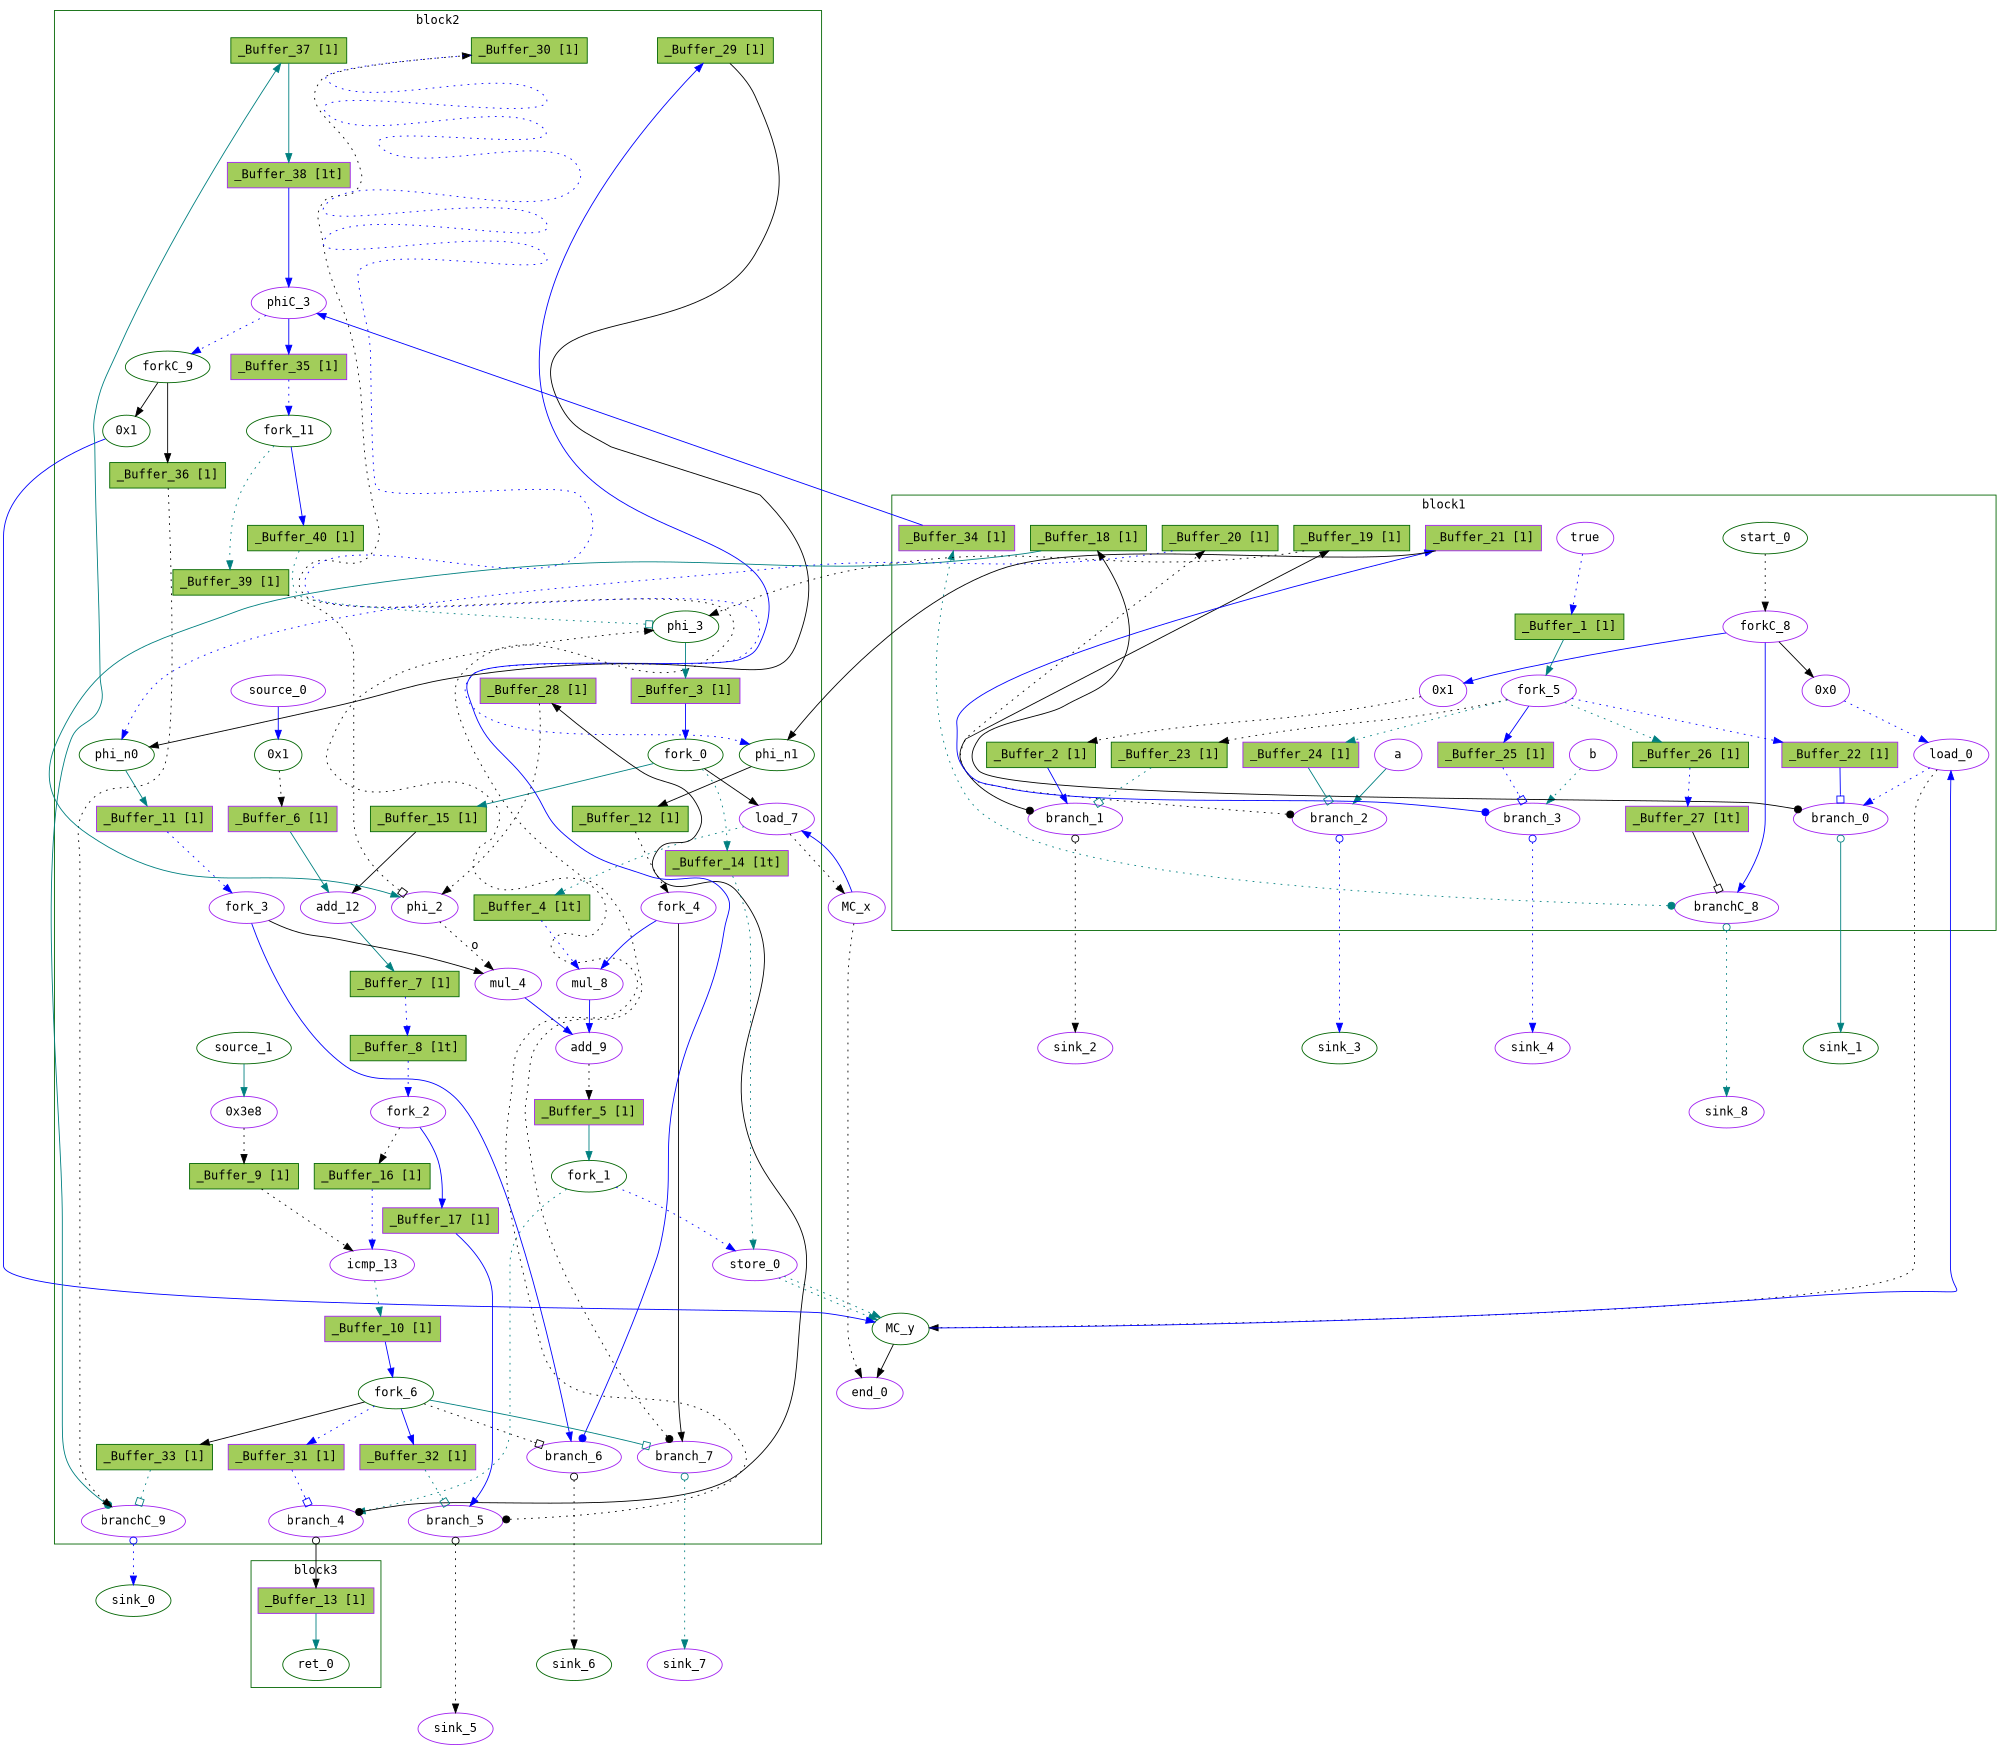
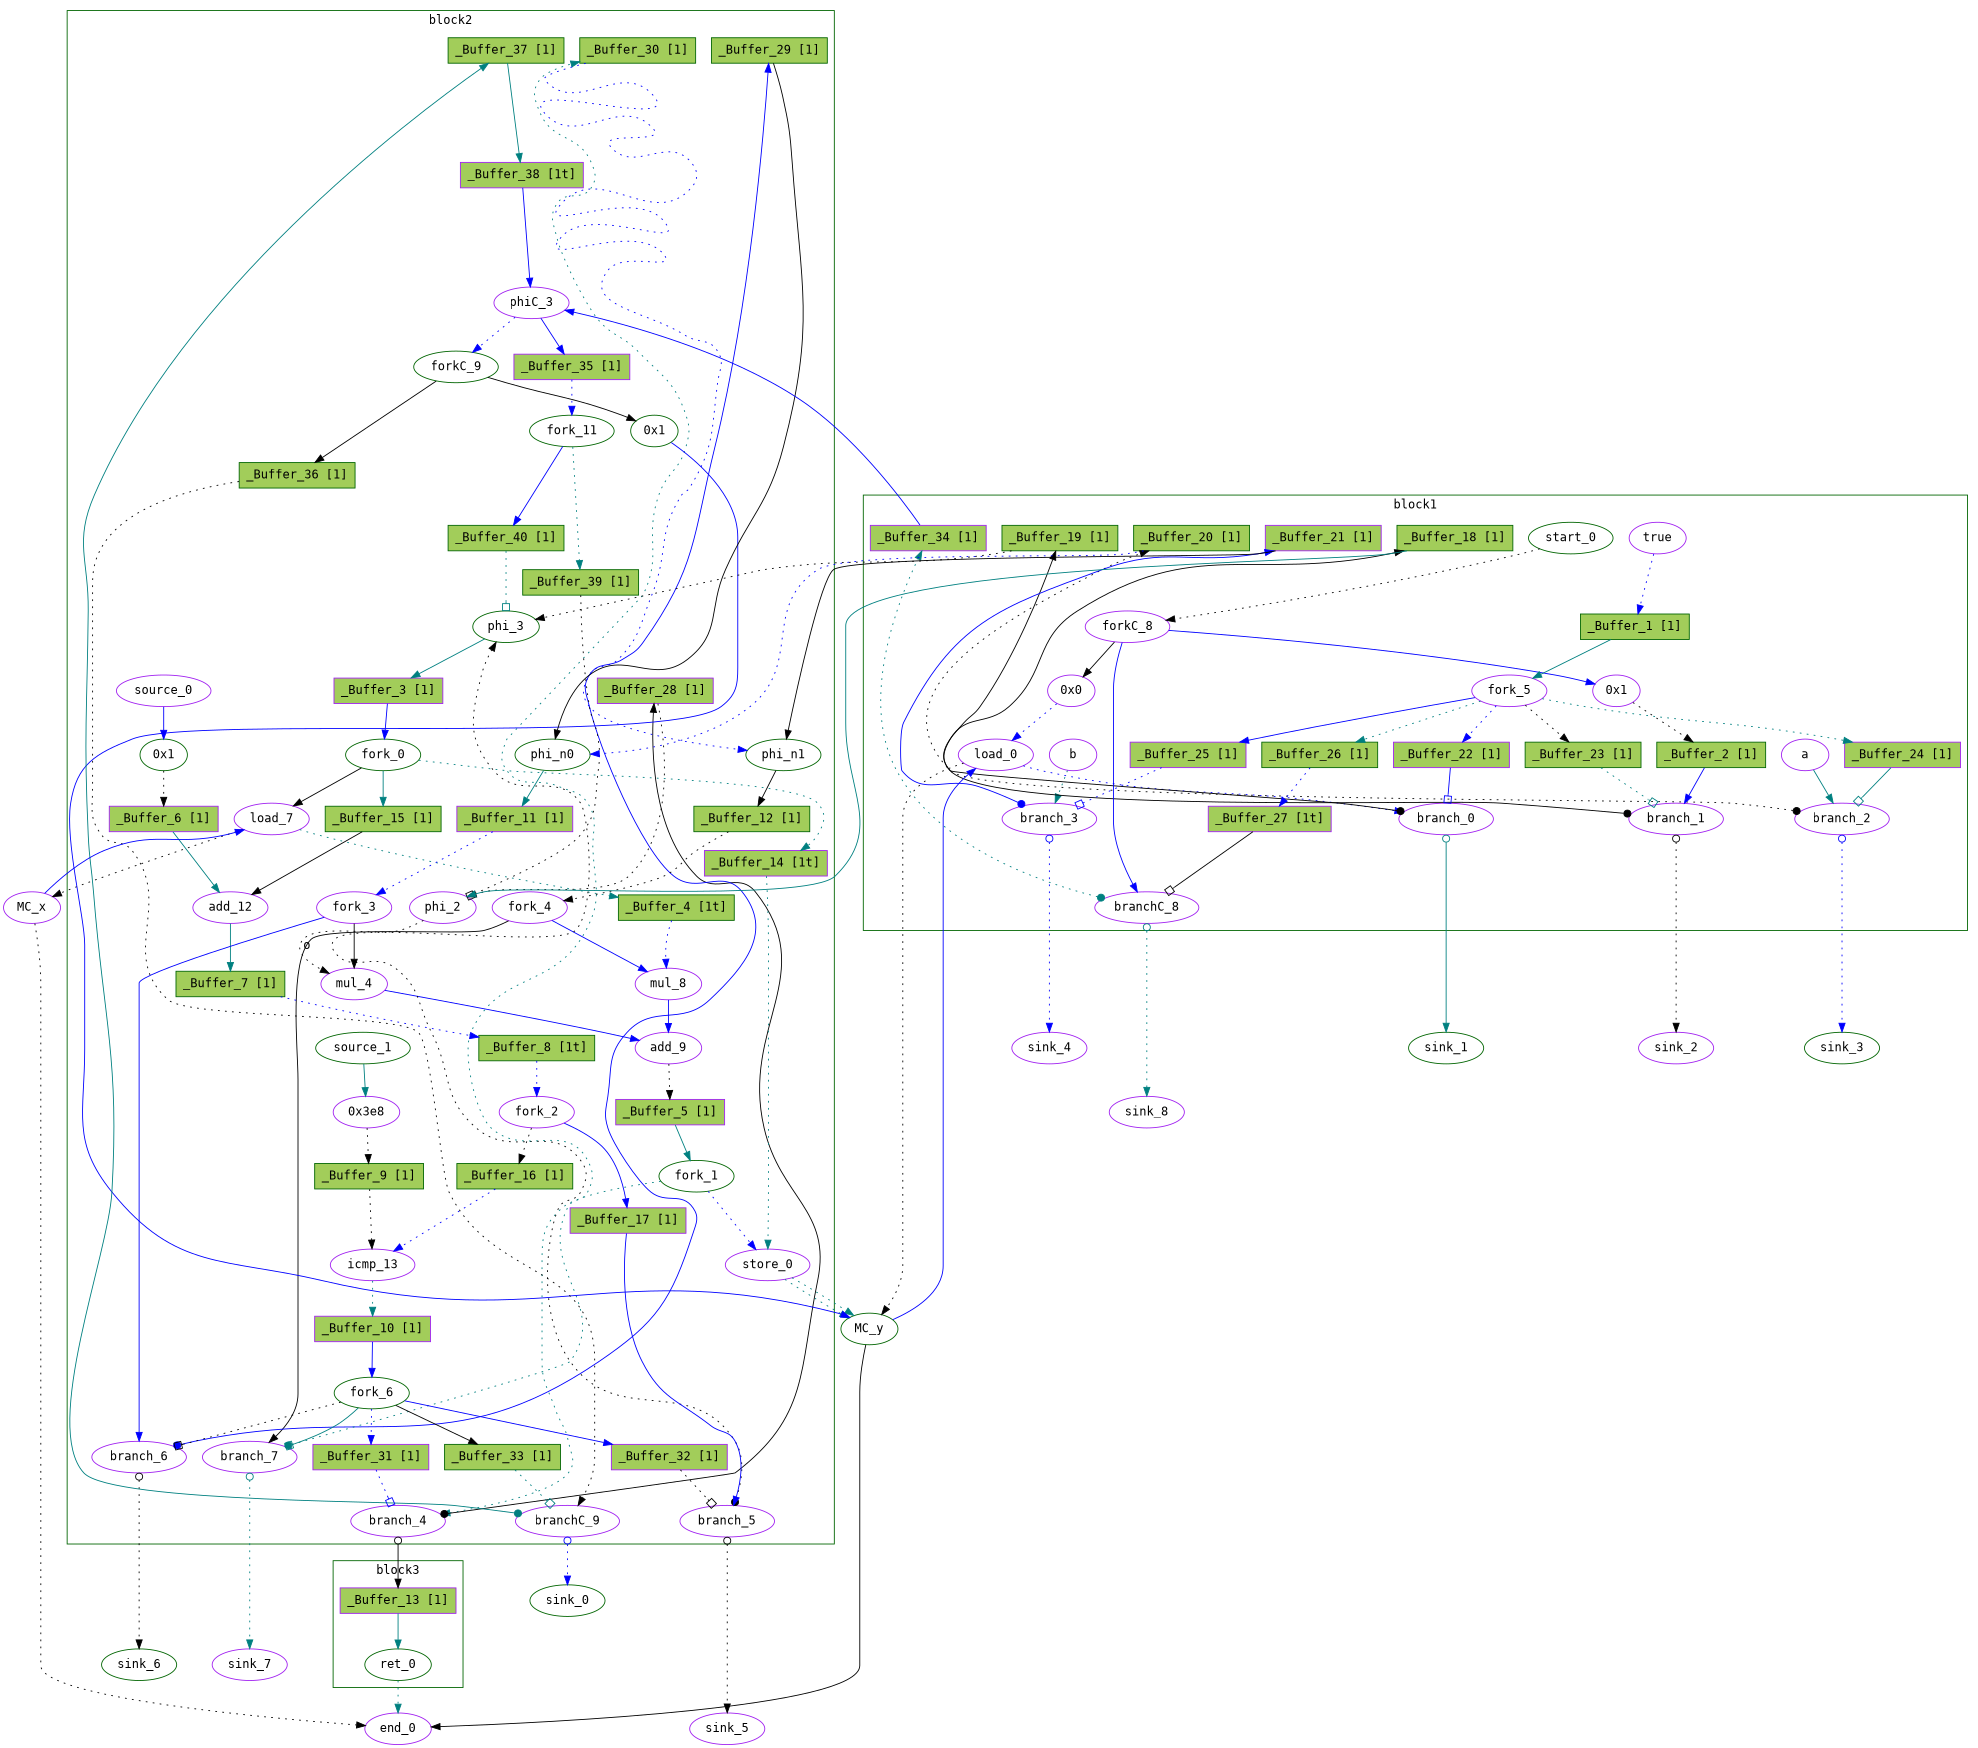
(729, 640) -> (593, 913)
(434, 1484) -> (694, 1485)
none -> (398, 1693)
